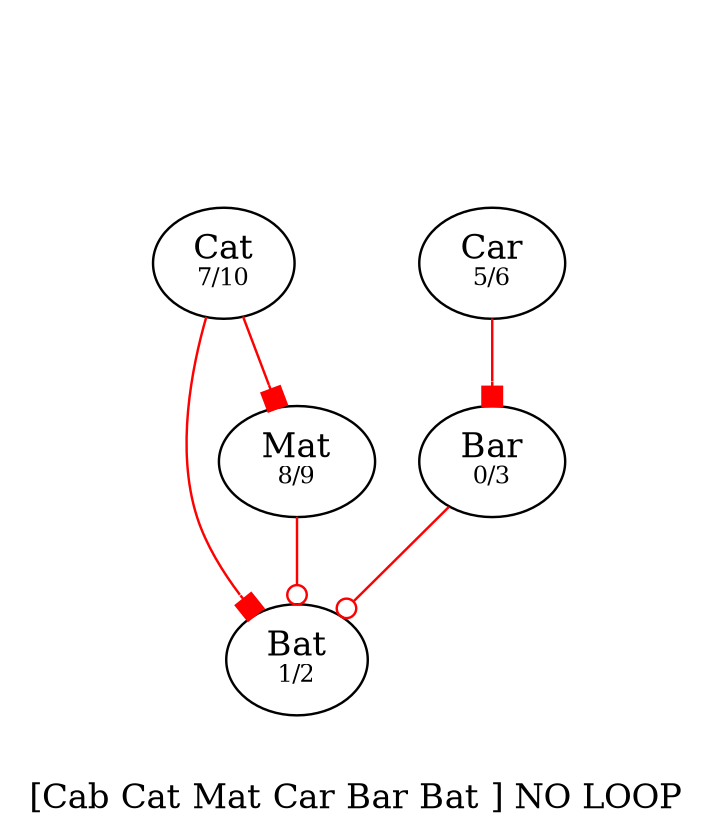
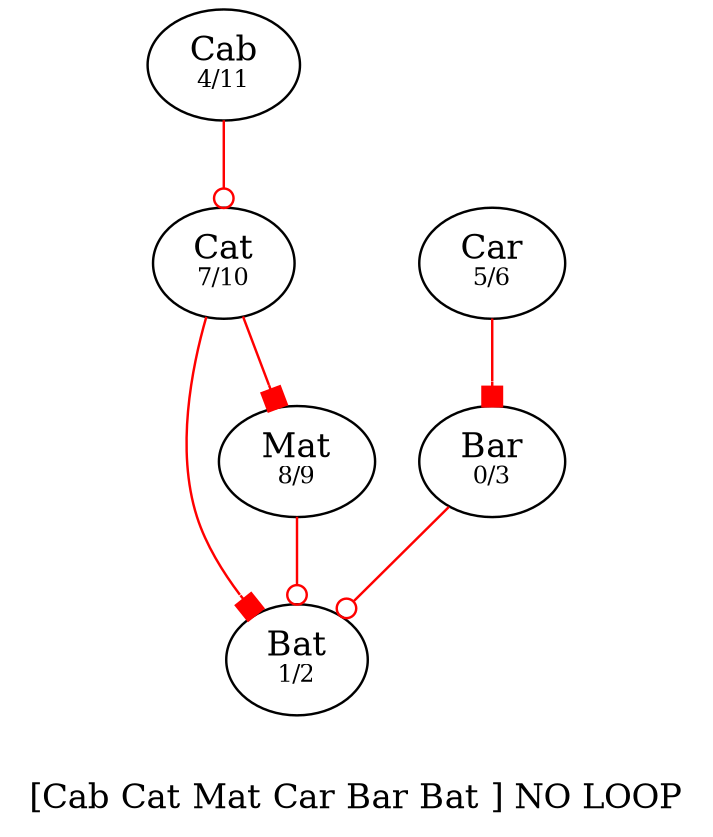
none -> (224, 65)
